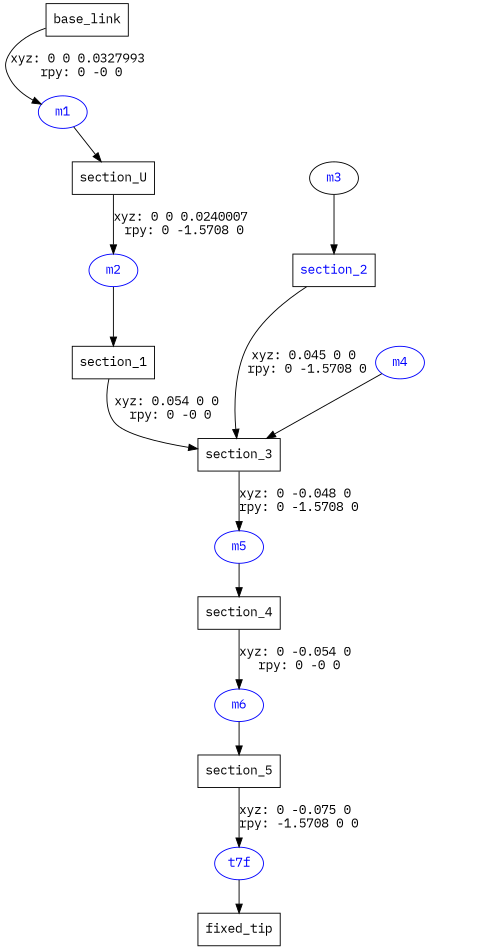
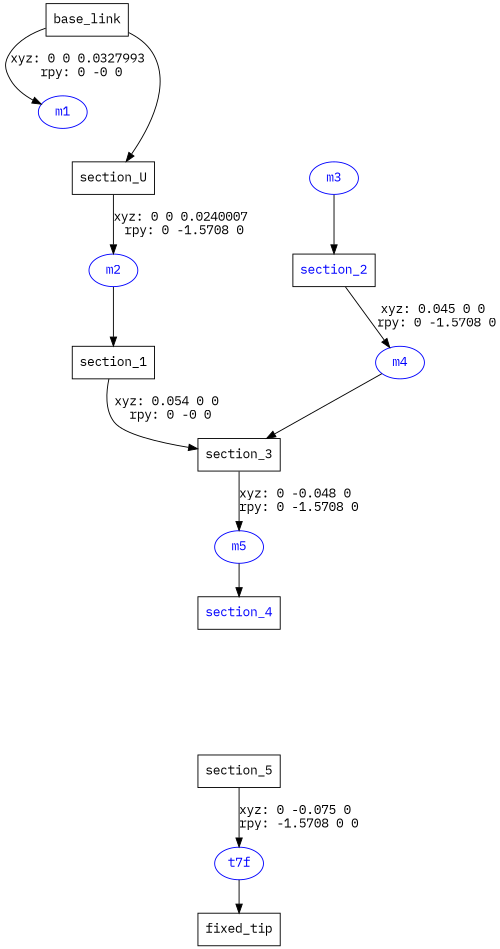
(85, 141) -> (159, 90)
(334, 178) -> (334, 178)
(247, 346) -> (365, 314)
(239, 613) -> (239, 613)
(239, 705) -> none
